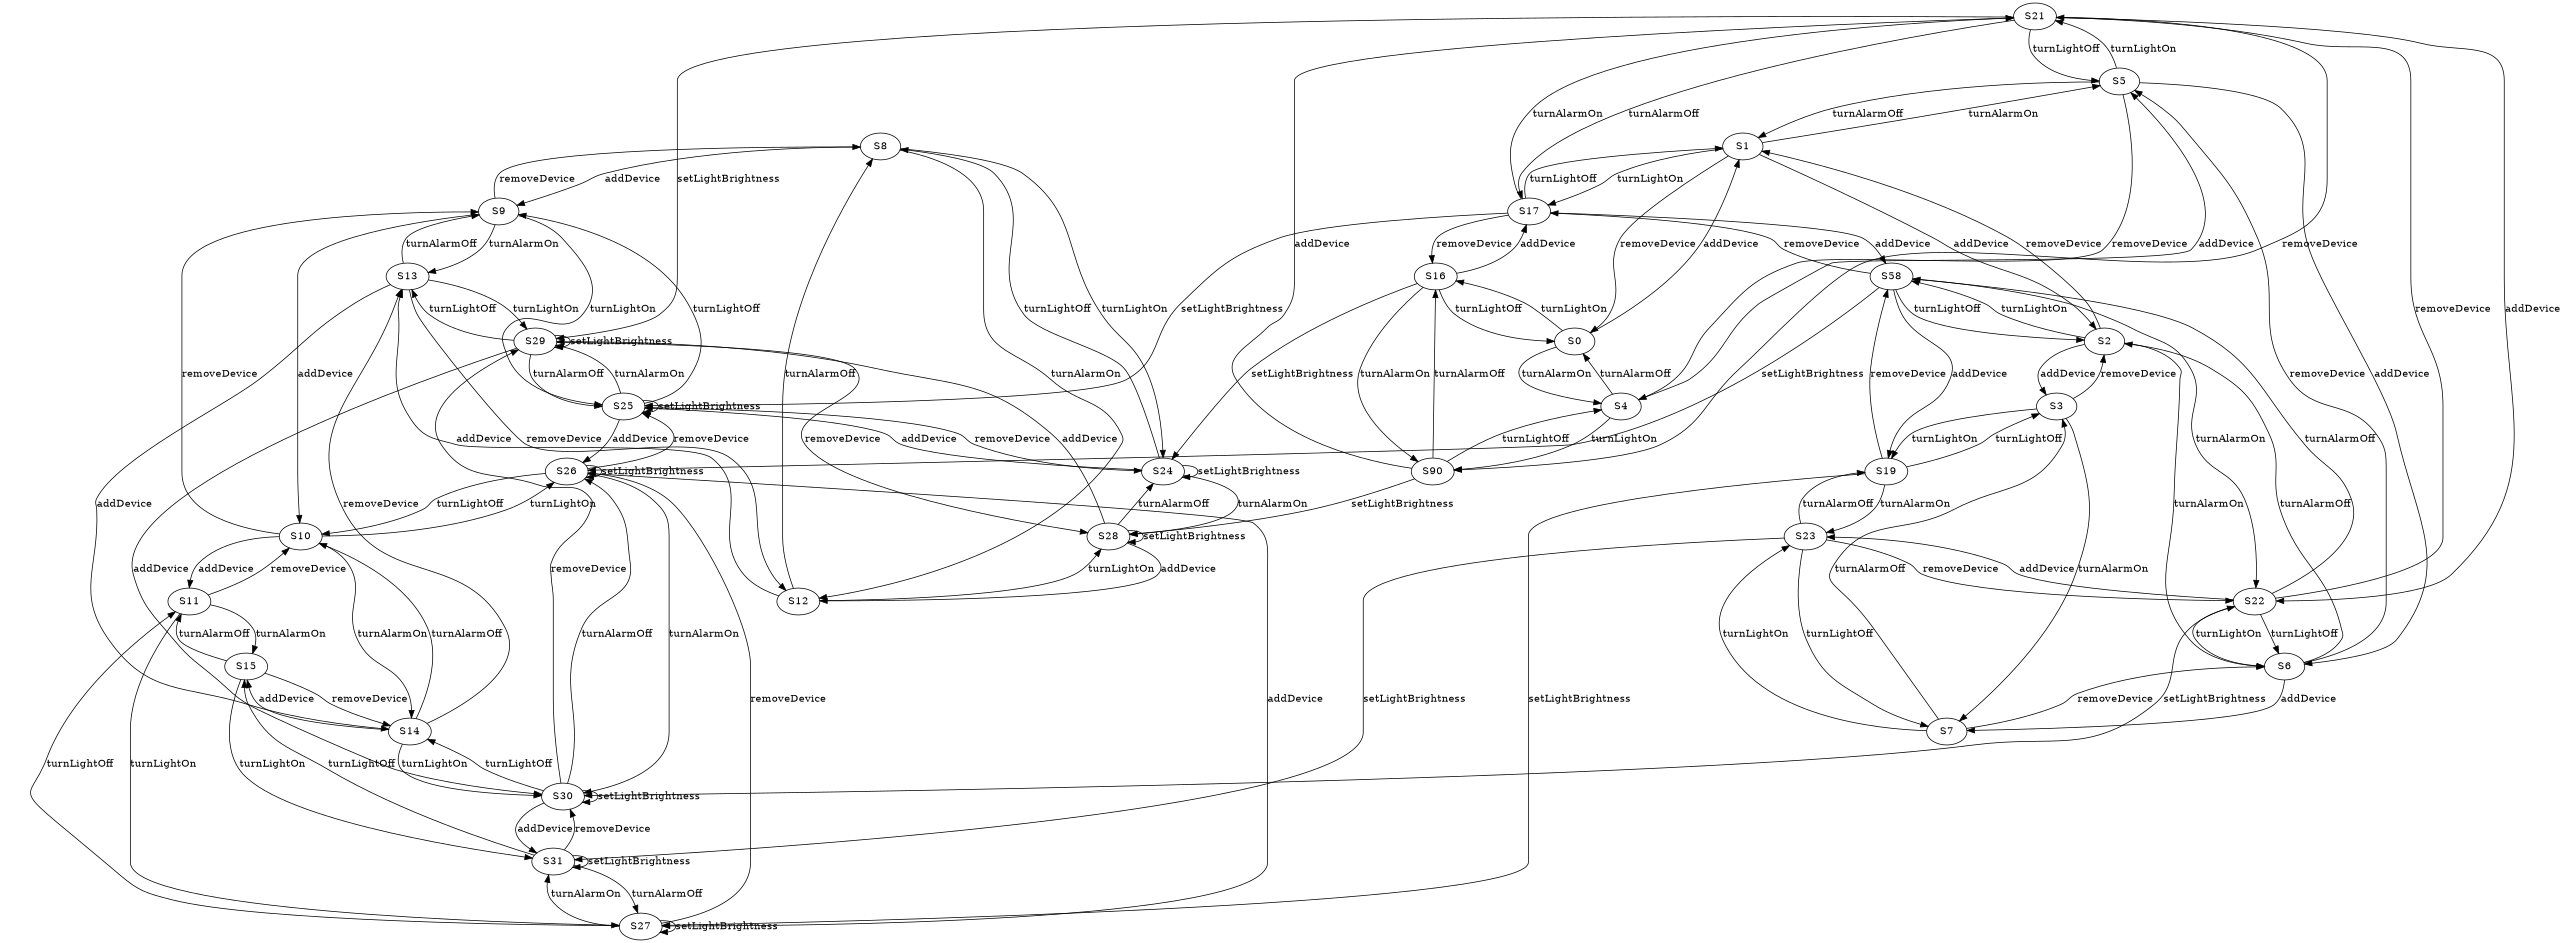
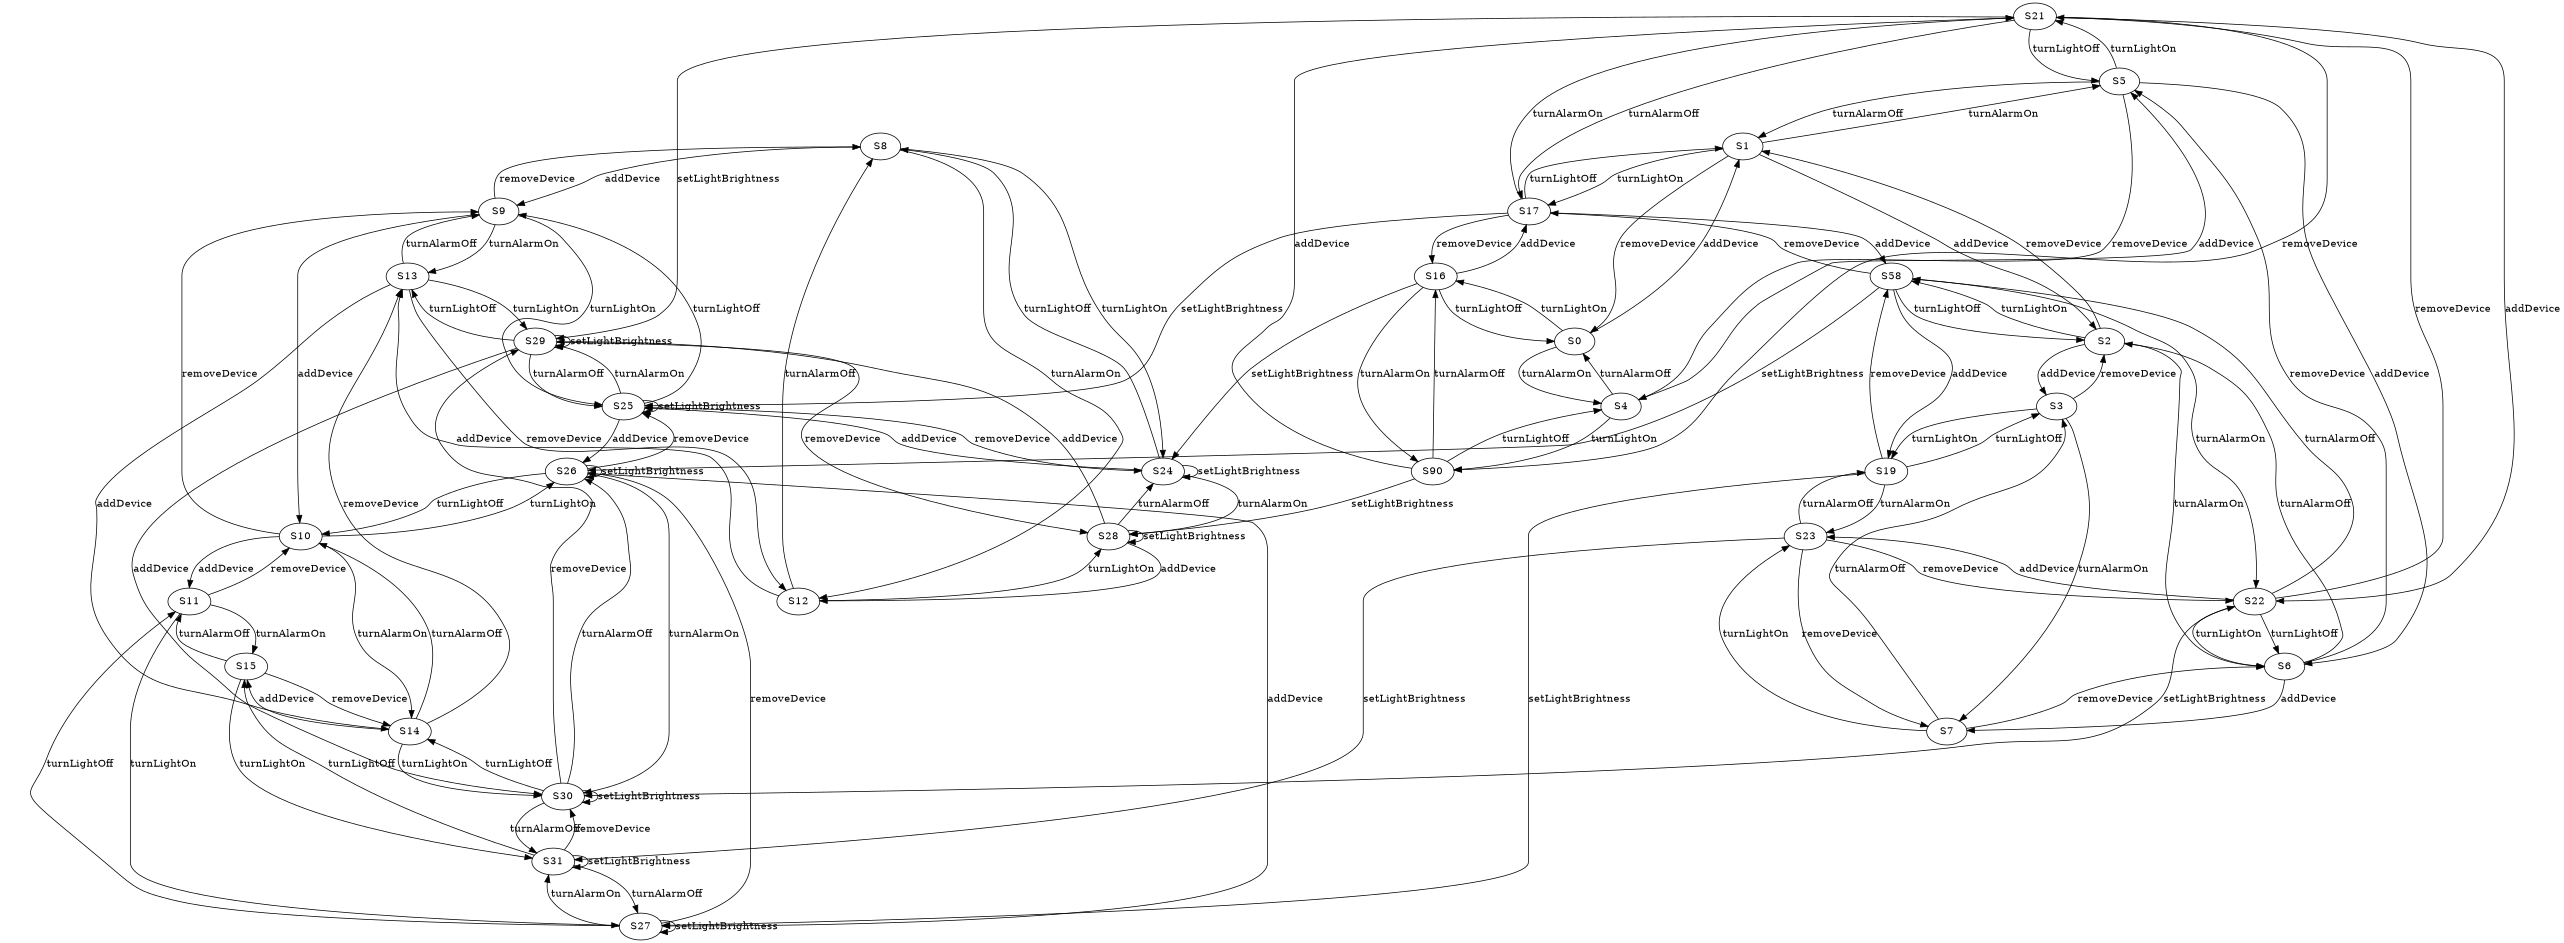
(1840, 634) -> (1840, 634)
(545, 829) -> (545, 829)
